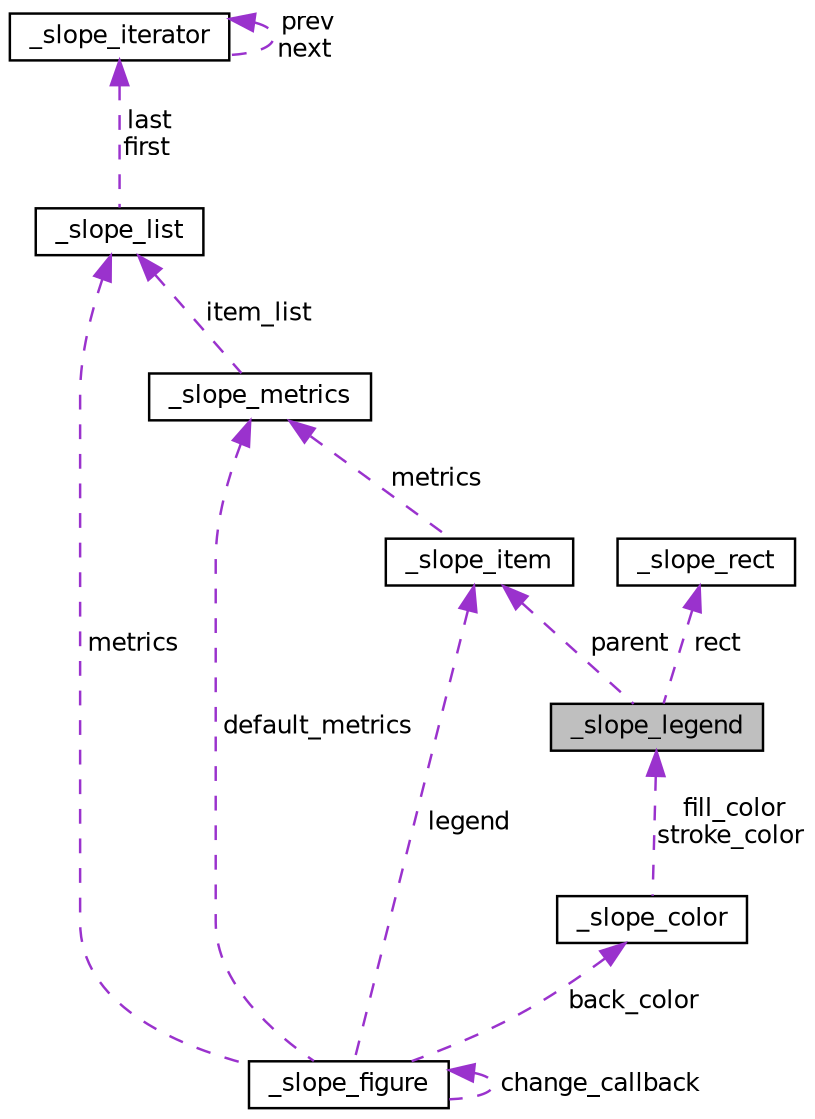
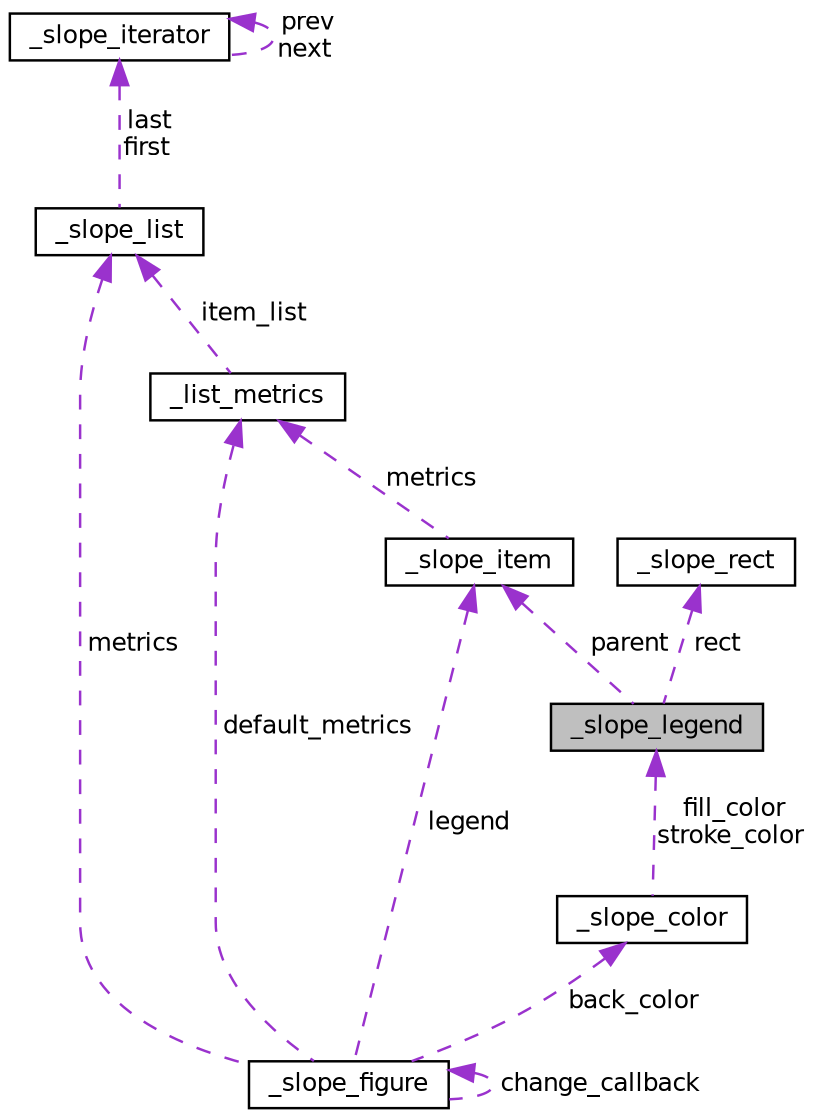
(260, 397) -> (248, 397)
